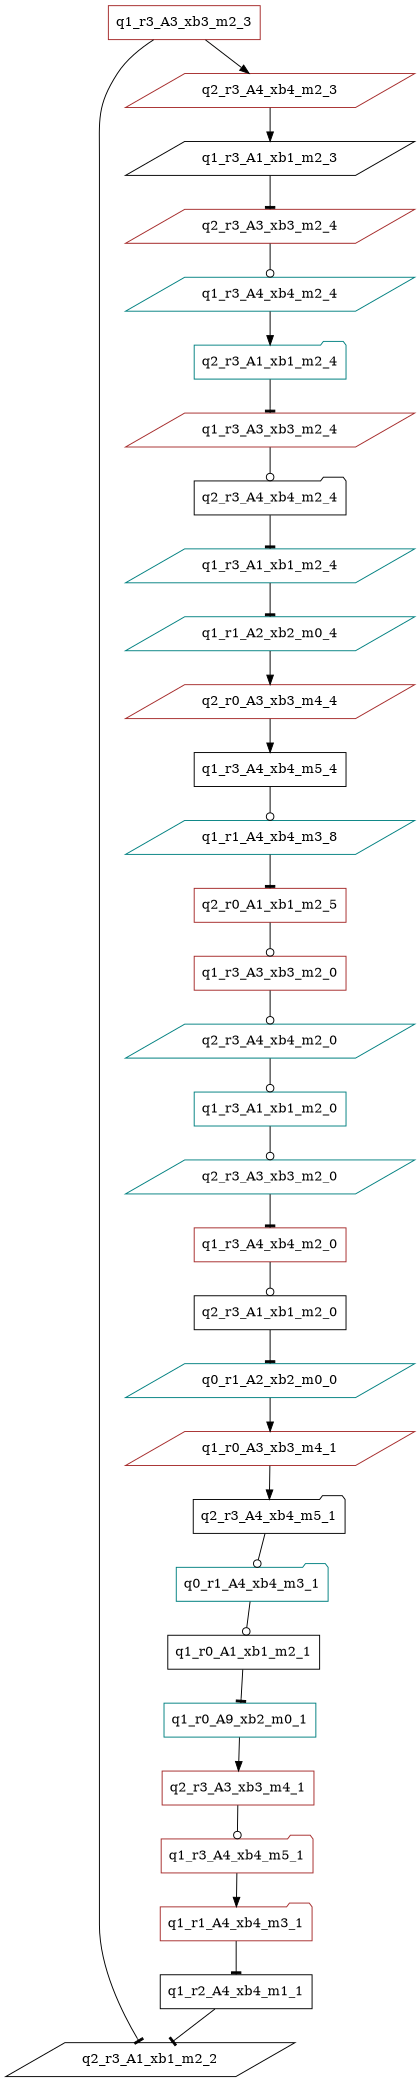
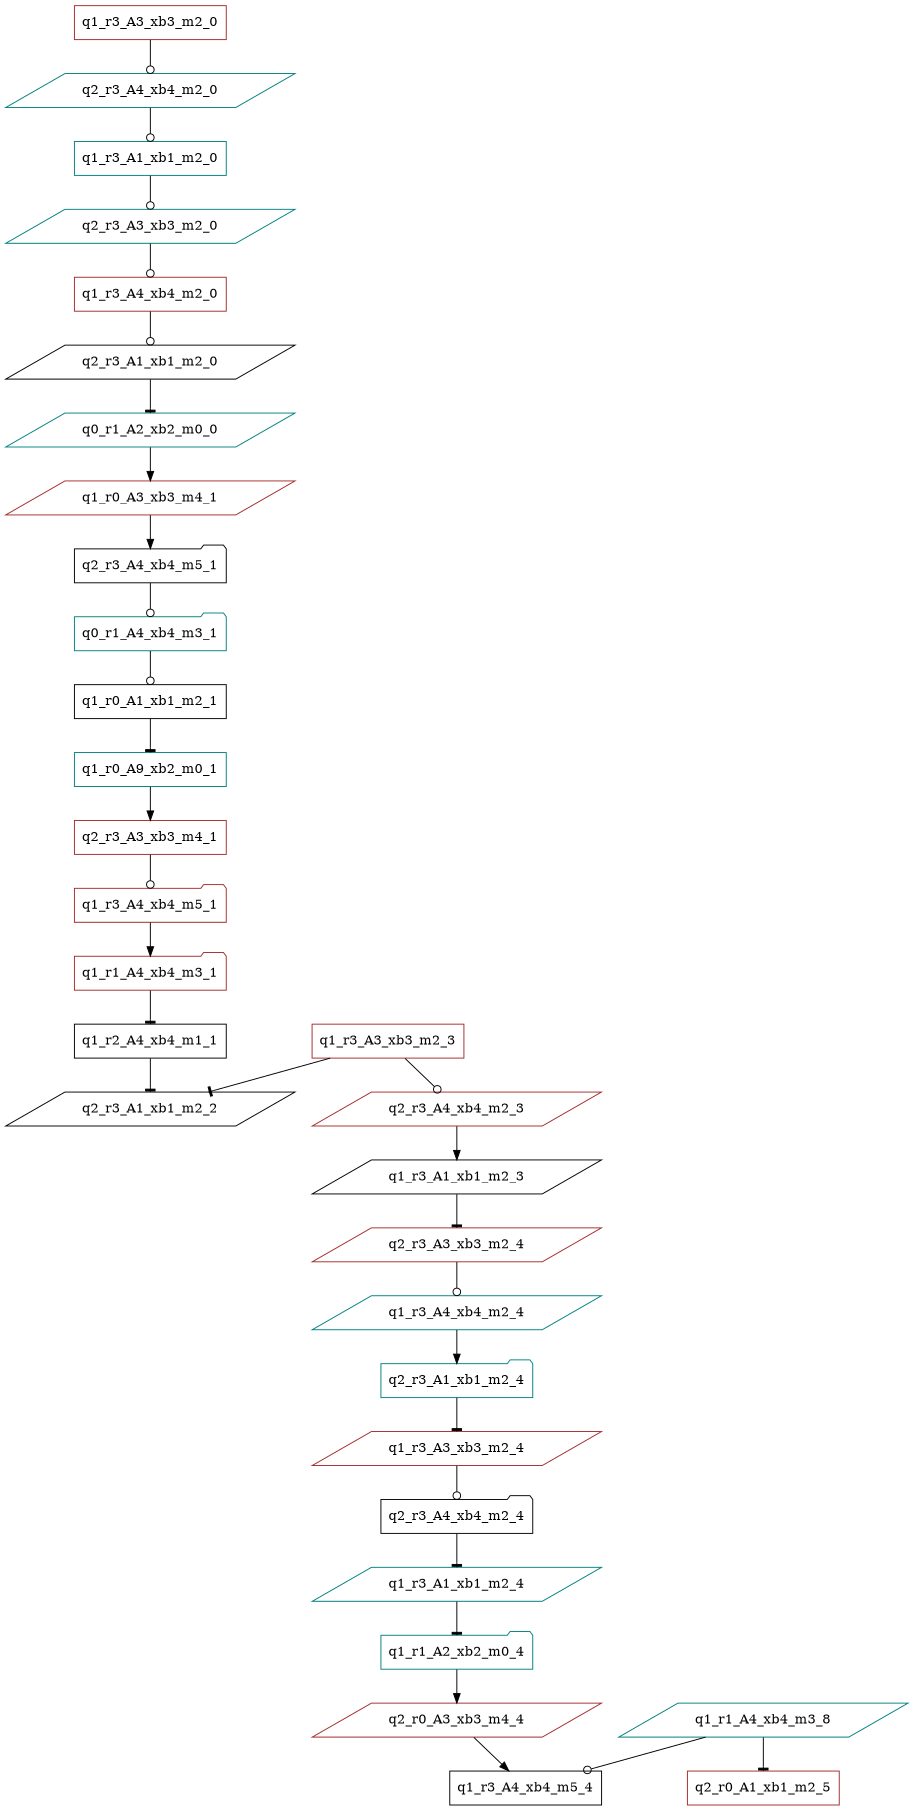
(223, 54) -> (420, 1073)
(270, 634) -> (457, 1652)
(270, 800) -> (648, 1753)
(270, 936) -> none
(270, 1209) -> (150, 257)
(270, 1313) -> (150, 362)
